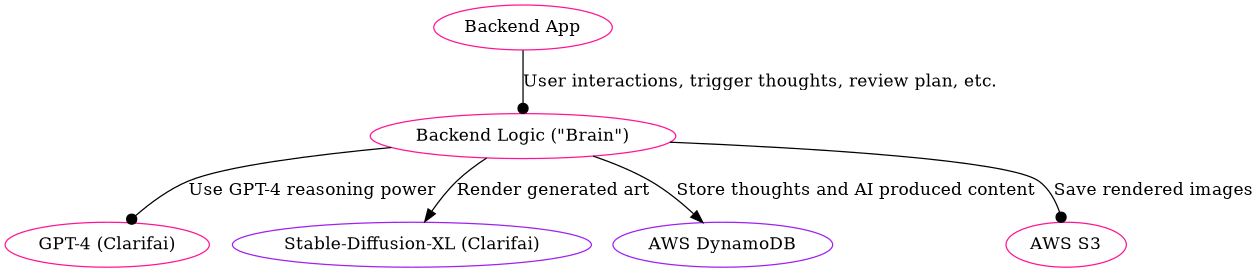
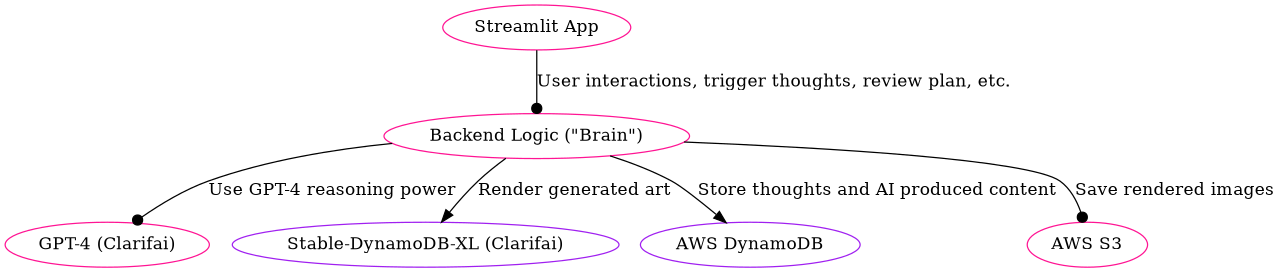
(523, 27) -> (537, 27)
(412, 245) -> (426, 245)
